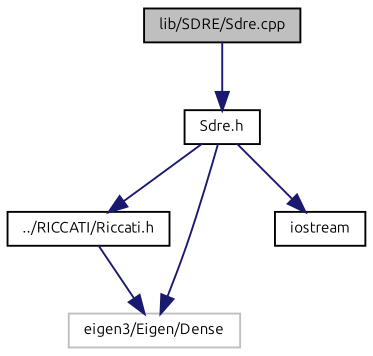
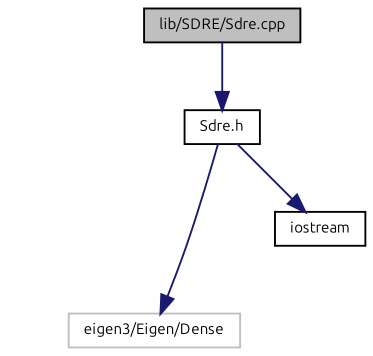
(89, 229) -> none
